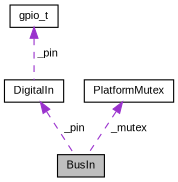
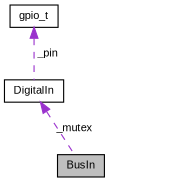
(129, 91) -> none
(73, 128) -> (73, 128)
